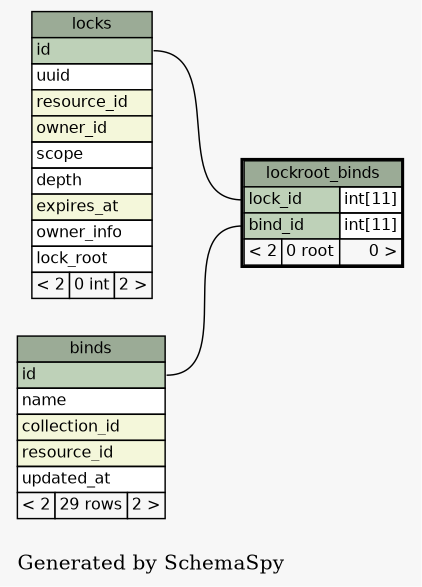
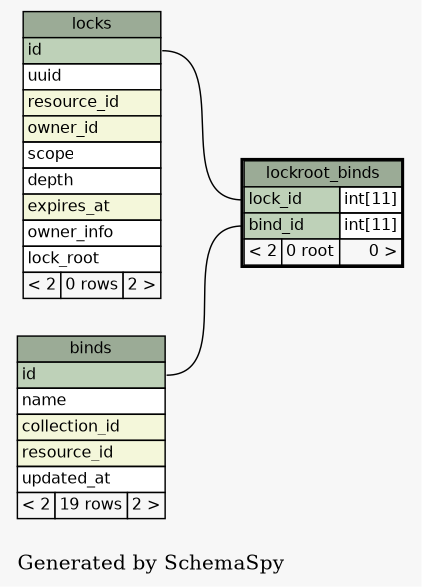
(92, 285) -> (92, 285)
(91, 505) -> (91, 505)
